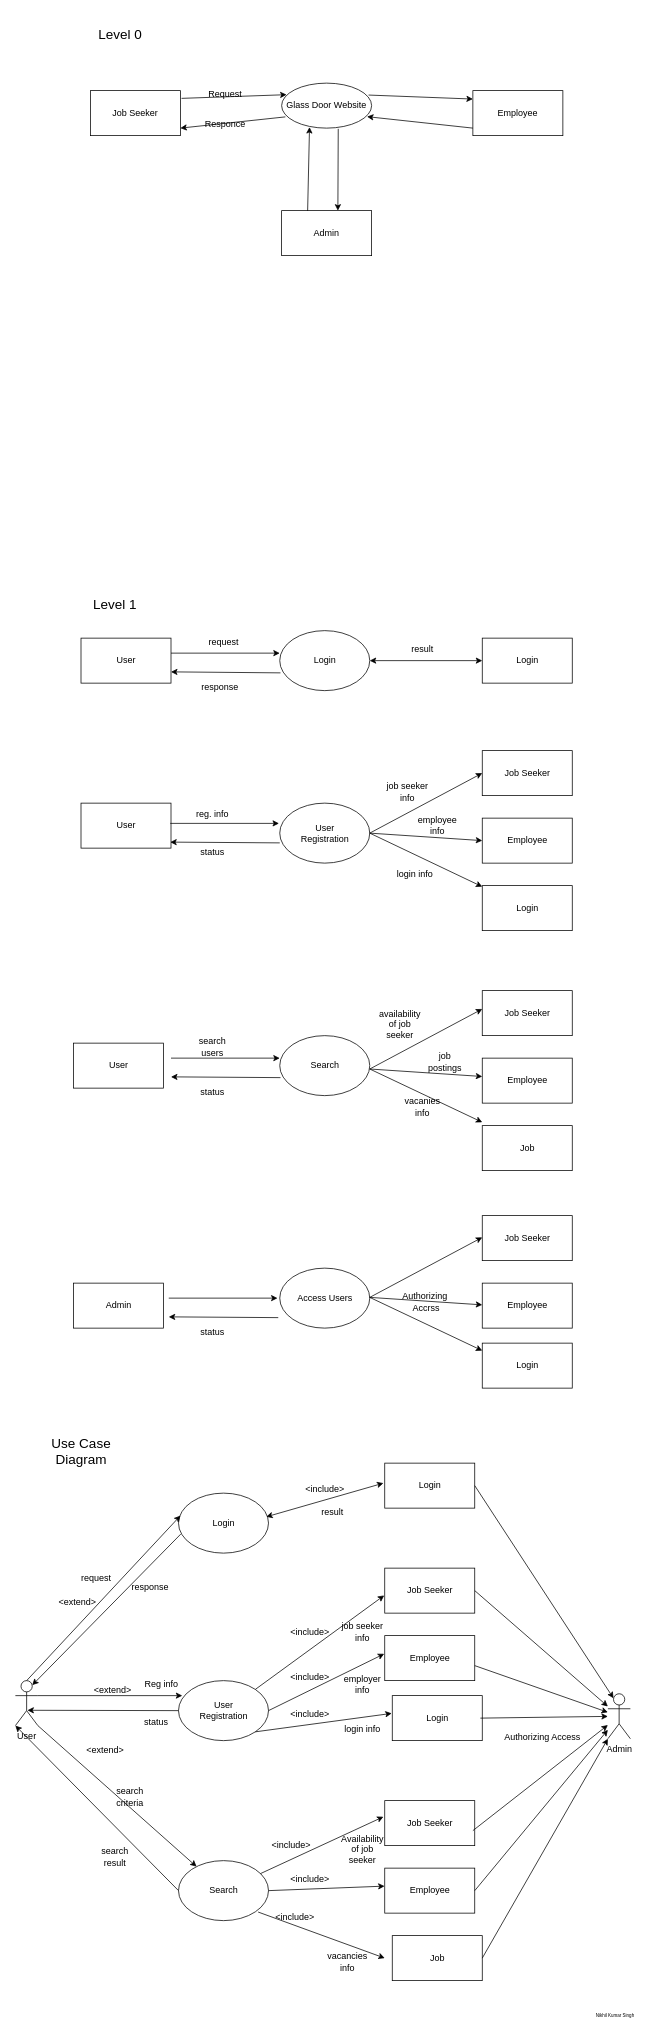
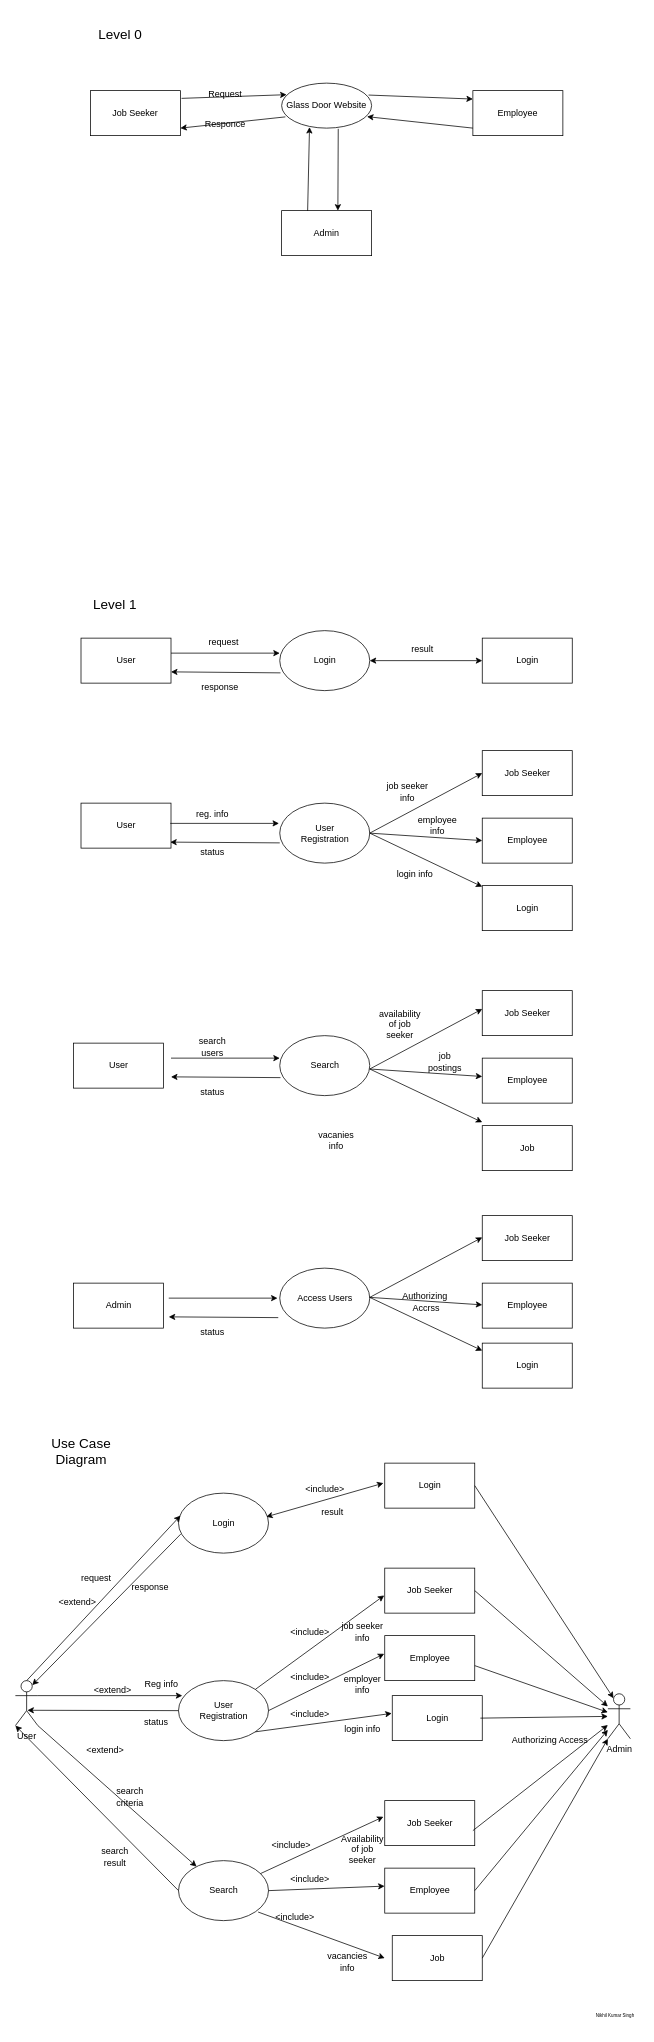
(422, 1107) -> (336, 1140)
(542, 1737) -> (550, 1740)
